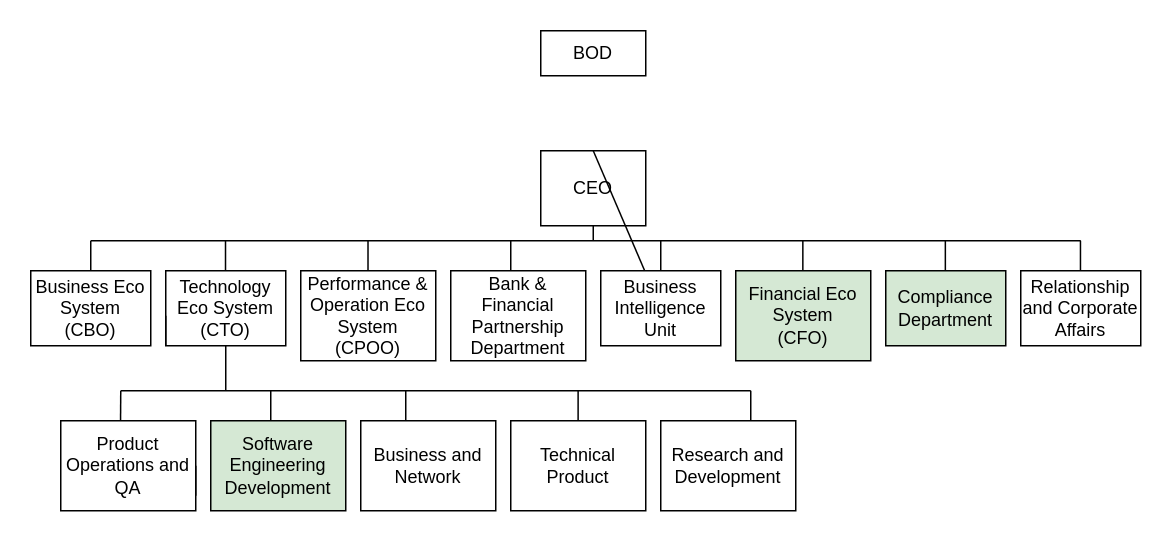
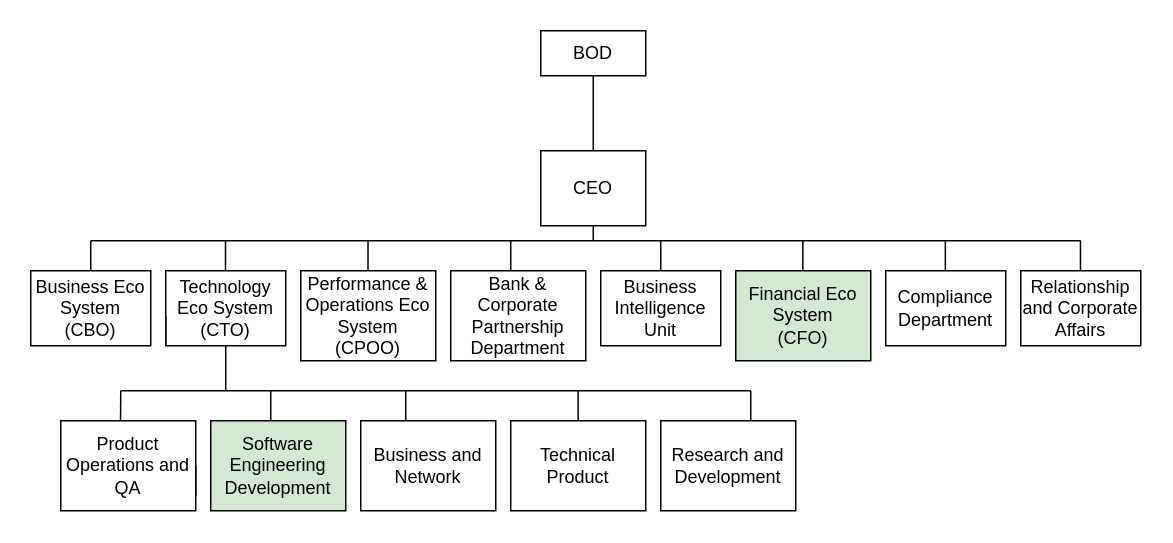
(619, 211) -> (593, 114)
(946, 308) -> (946, 308)
(368, 316) -> (368, 316)
(518, 316) -> (518, 316)
